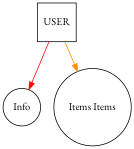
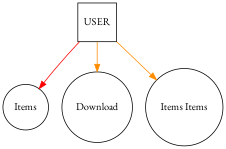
(22, 107) -> (26, 107)
none -> (97, 107)
